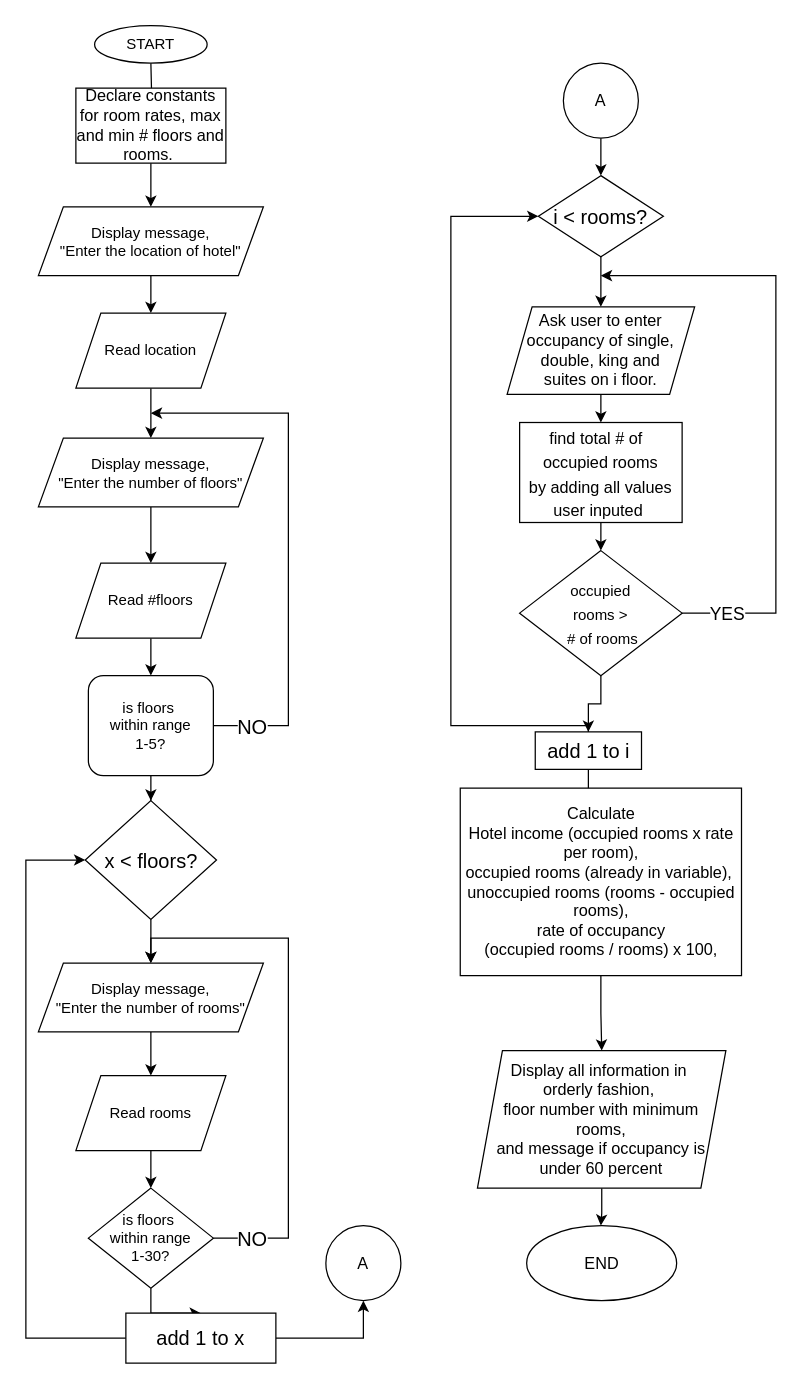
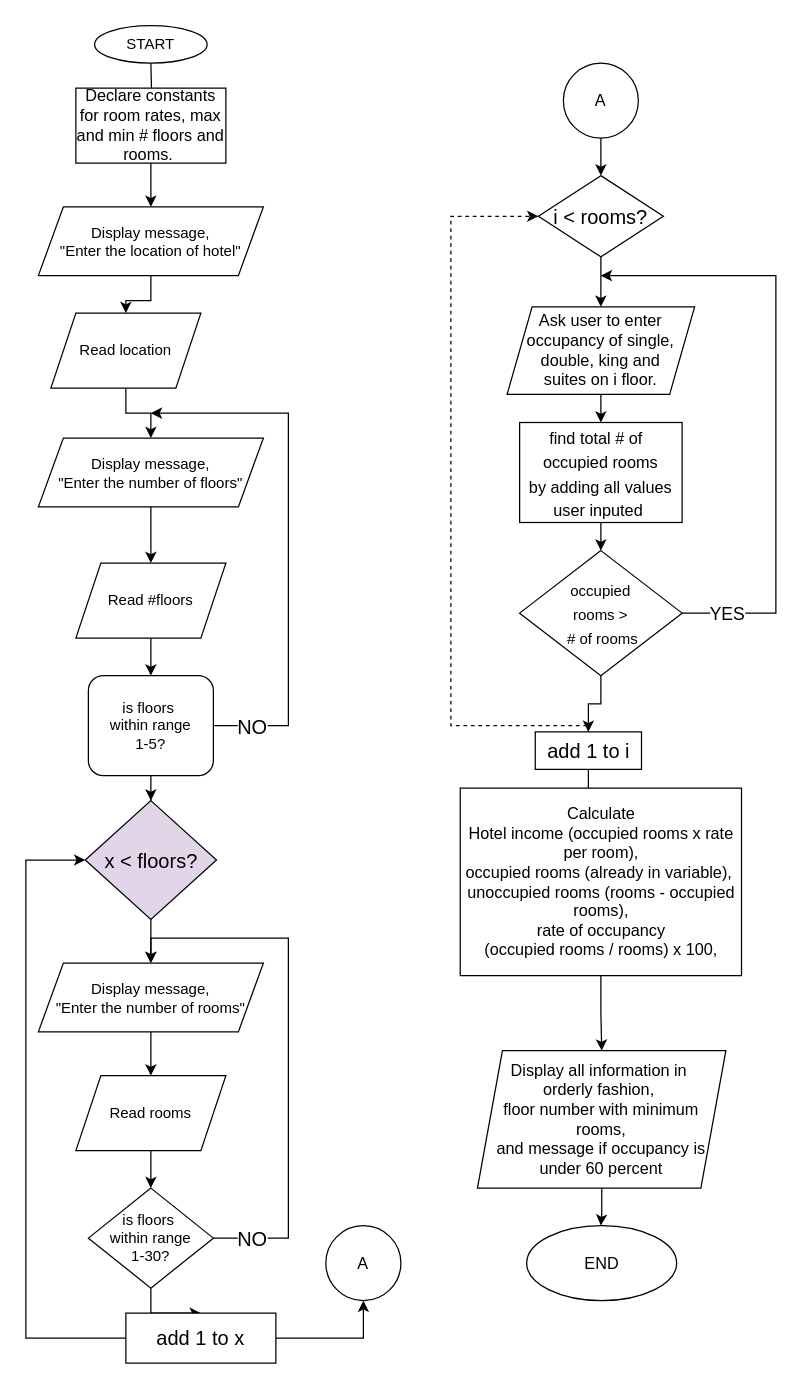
(151, 351) -> (126, 351)
(451, 498) -> (451, 498)
(151, 860) -> (151, 860)
